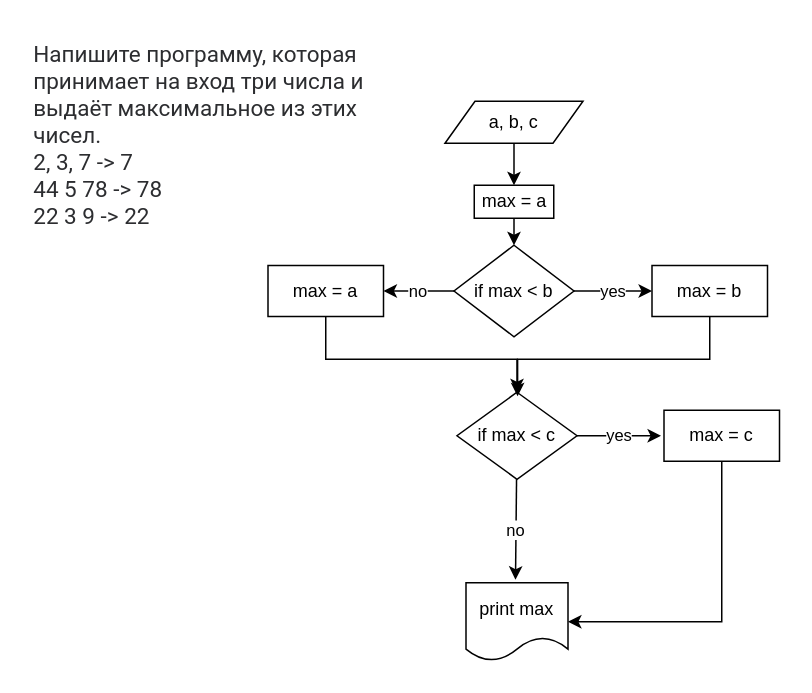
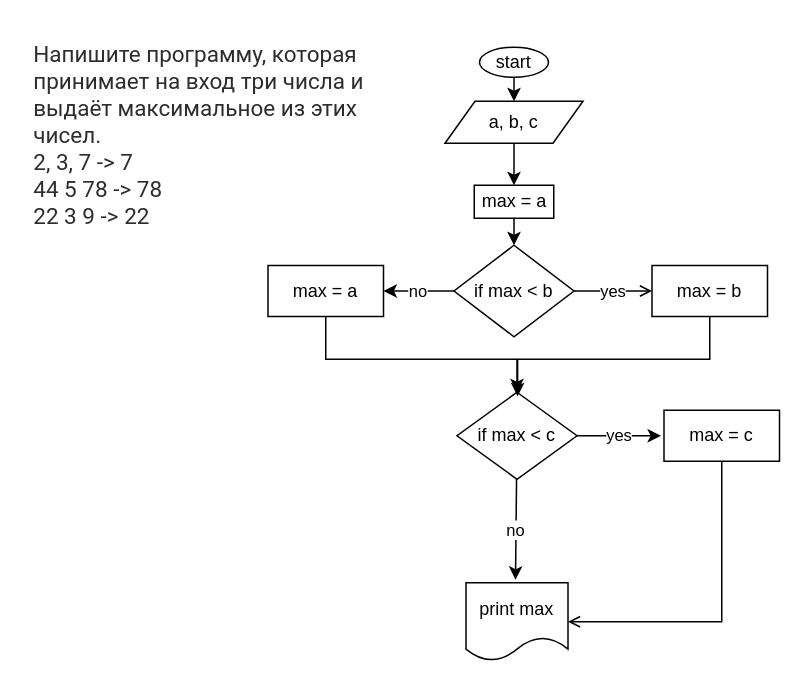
none -> (514, 62)
none -> (514, 84)
(640, 291) -> (642, 291)
(579, 622) -> (577, 622)
